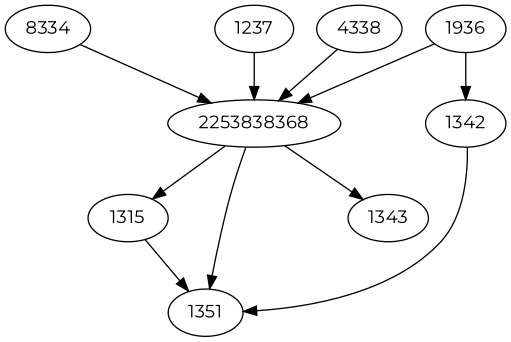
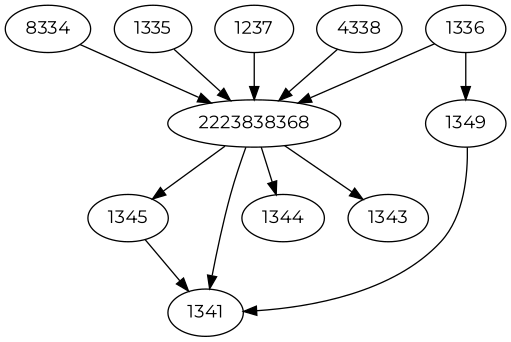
none -> (153, 29)
(466, 29) -> (466, 29)
(254, 124) -> (254, 124)
(466, 124) -> (466, 124)
(128, 218) -> (128, 218)
none -> (283, 218)
(206, 313) -> (206, 313)
